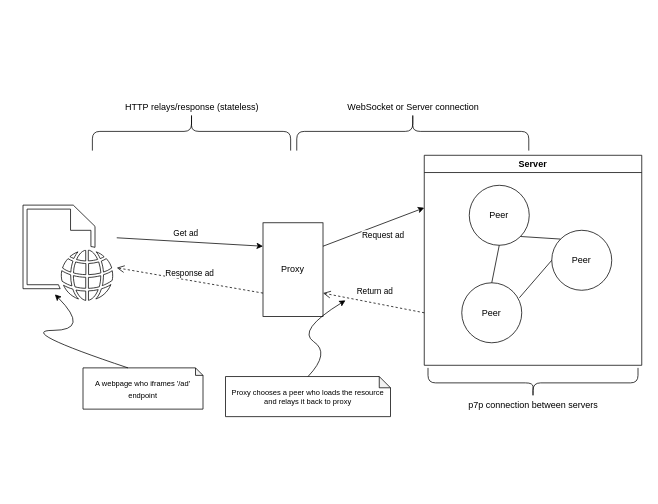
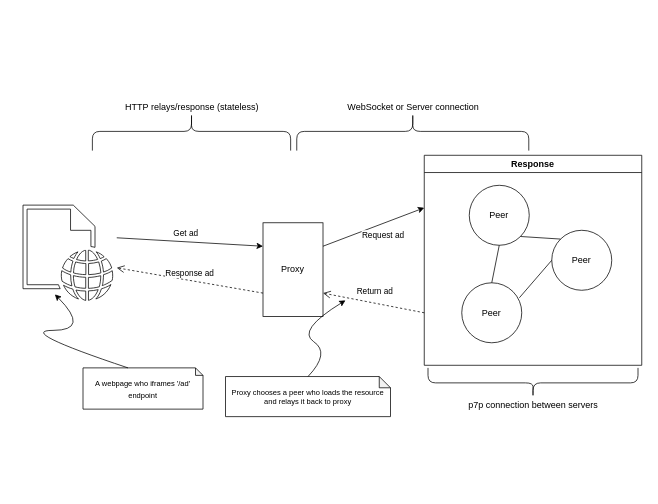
(533, 164) -> (533, 164)
